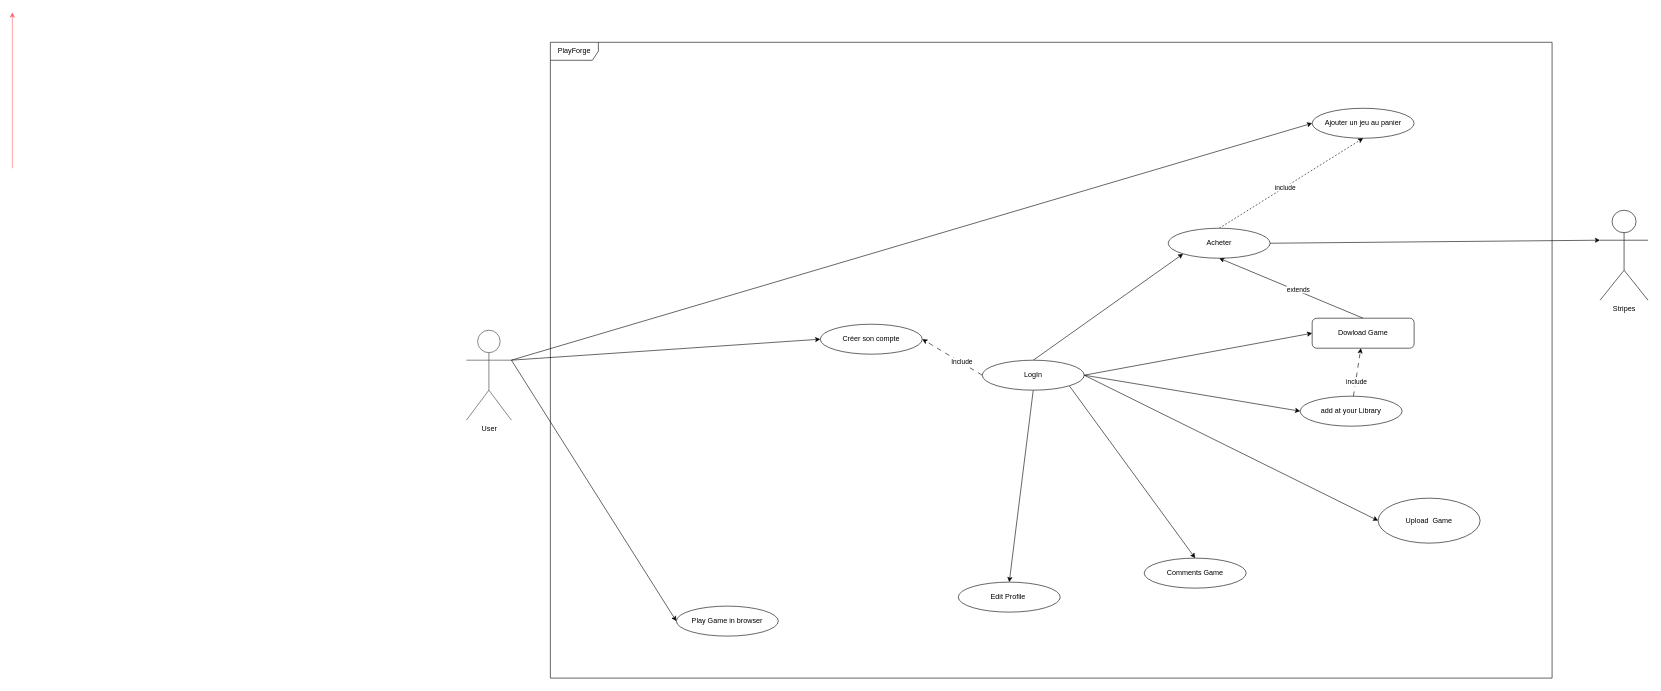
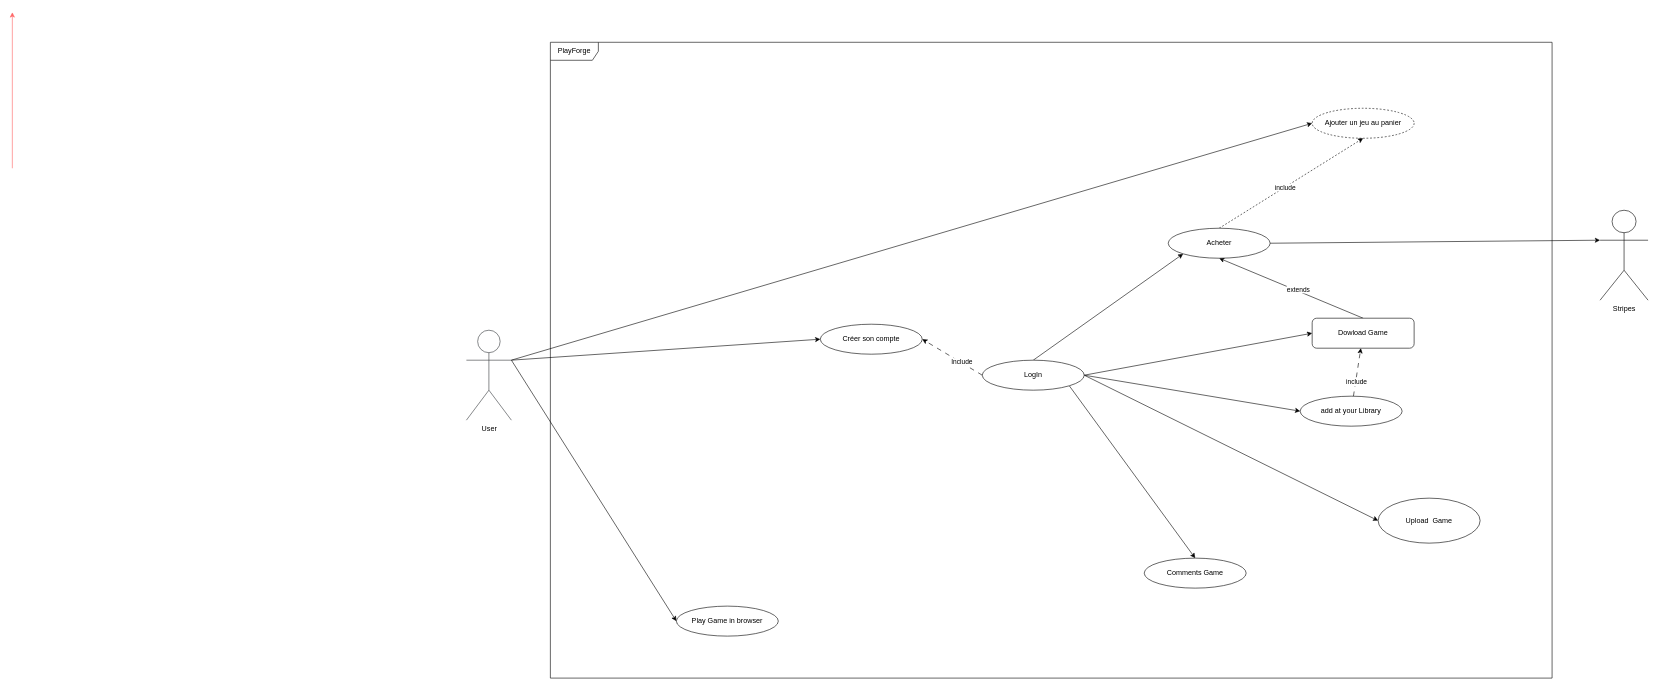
(1364, 123) -> (1364, 123)
(1022, 486) -> none
(1010, 597) -> none
